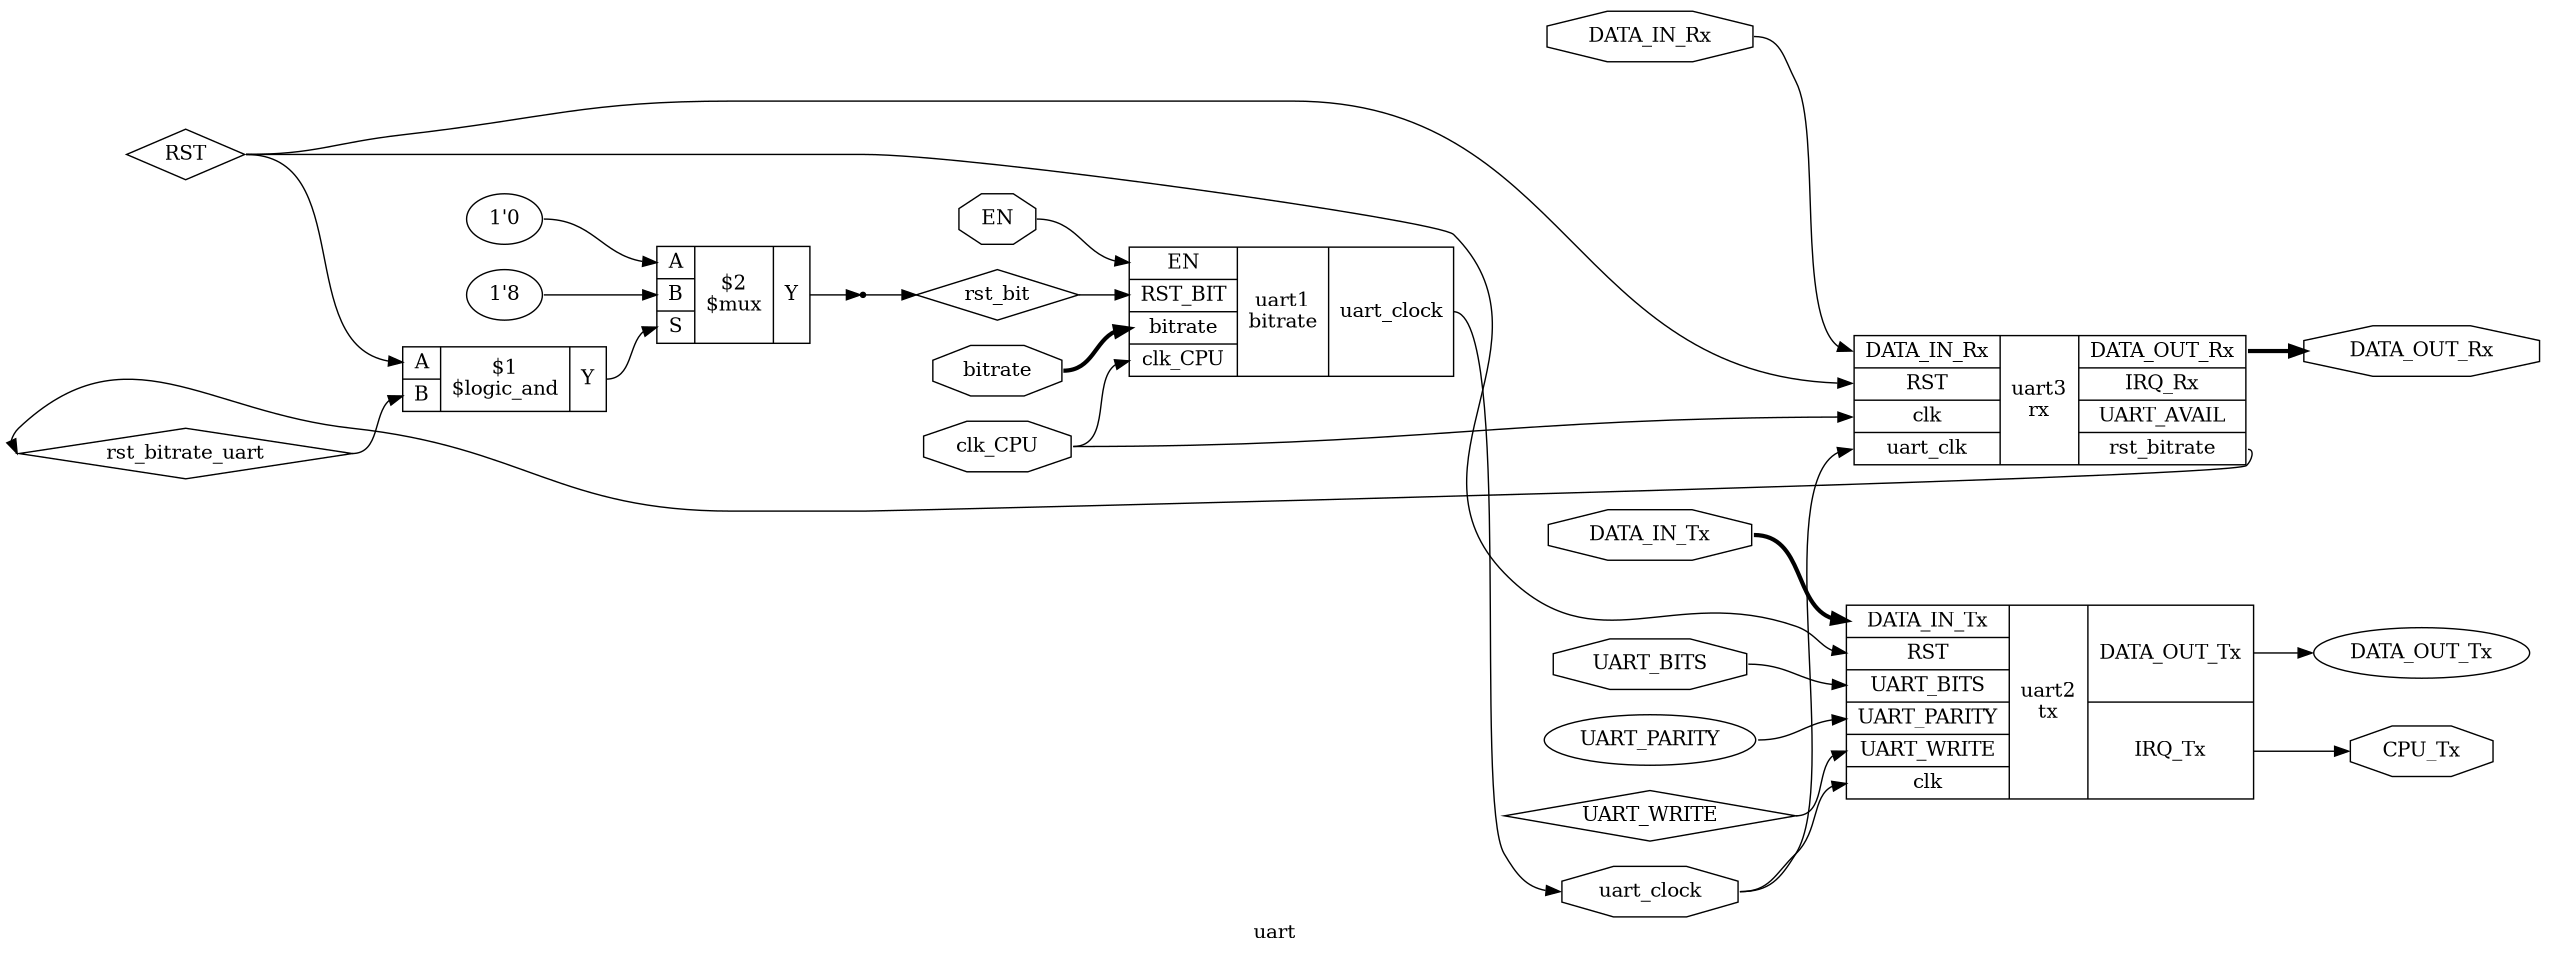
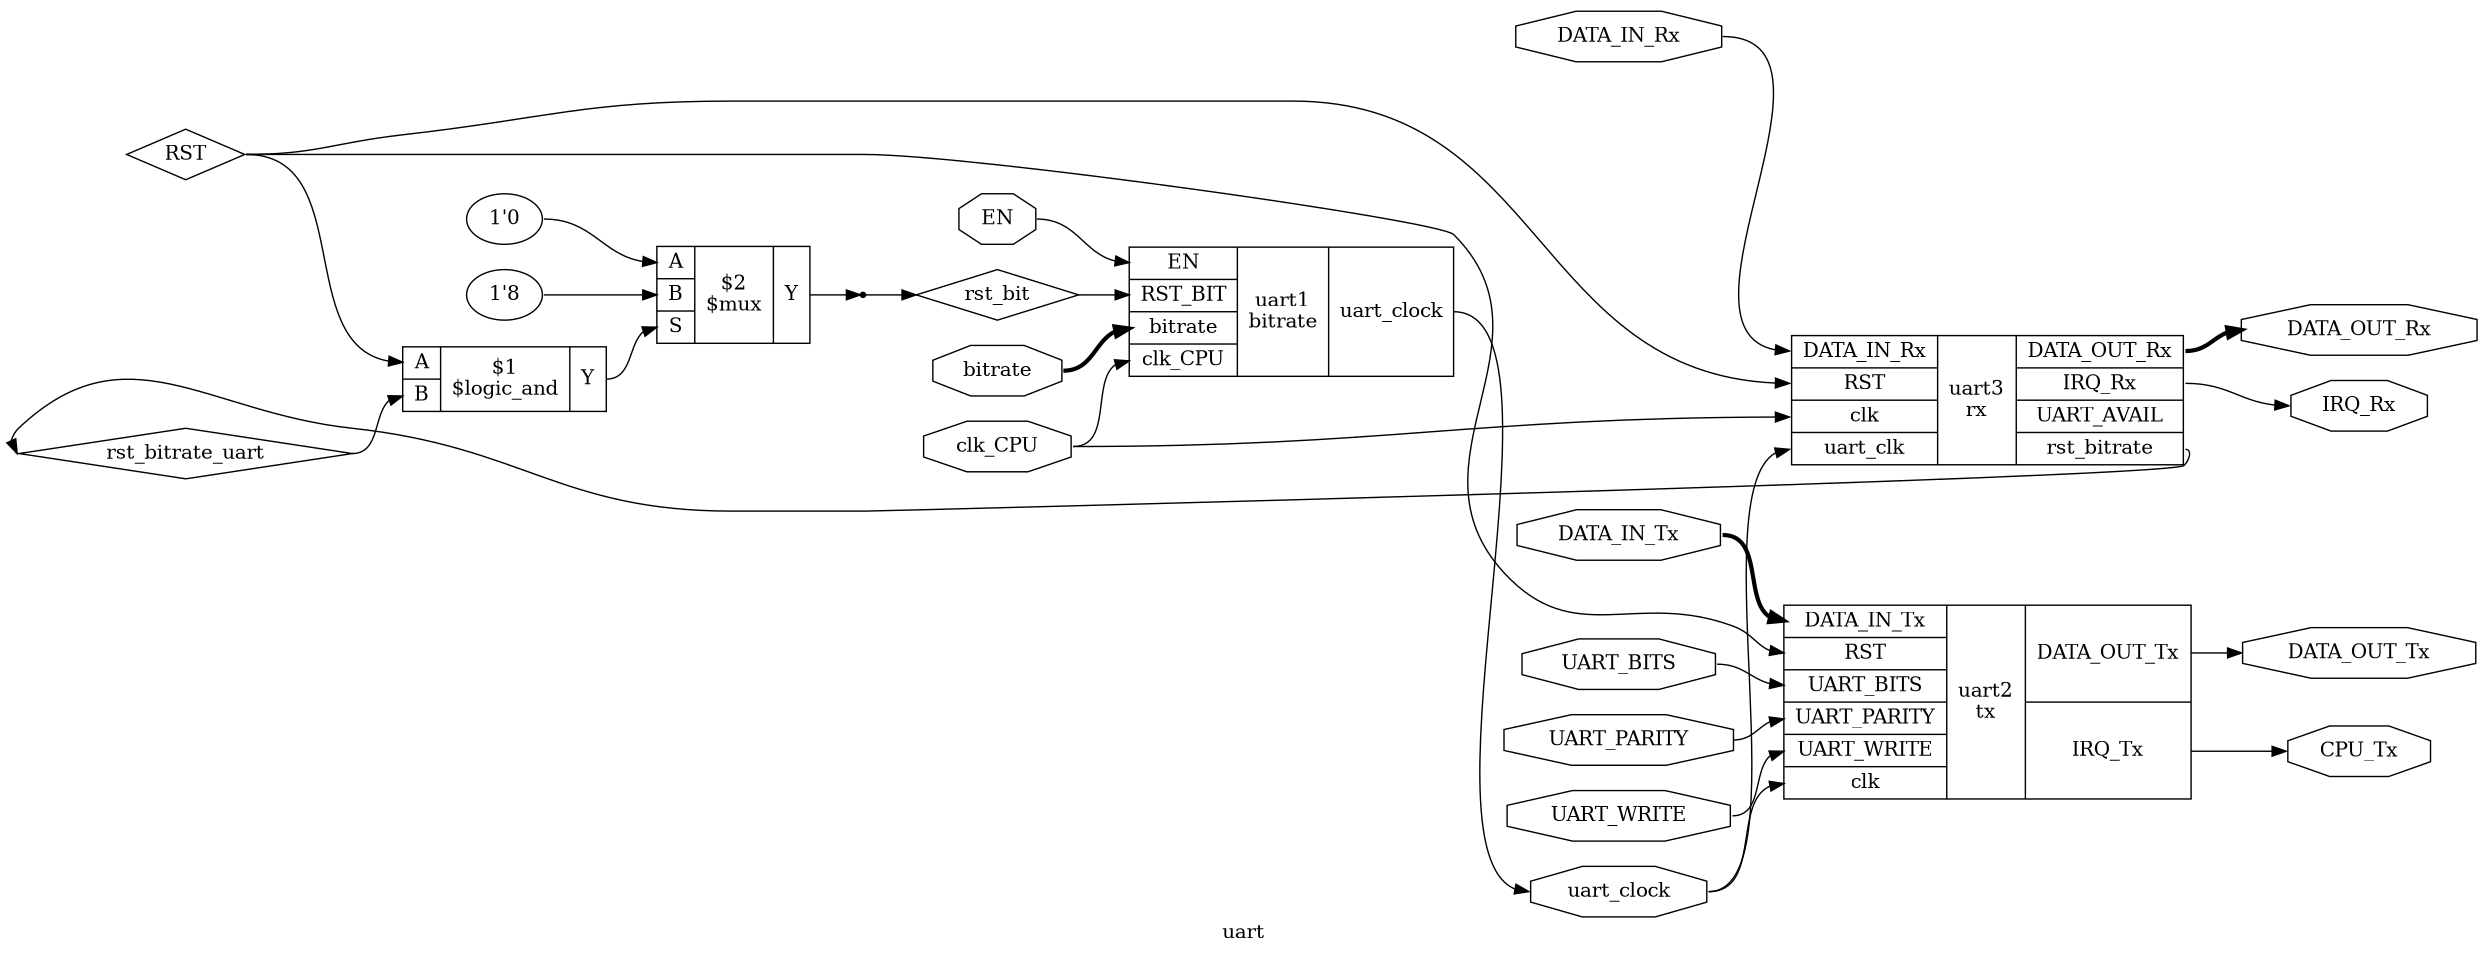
none -> (2359, 406)
(2422, 653) -> (2359, 653)
(1650, 740) -> (1619, 740)
(1650, 816) -> (1619, 816)
